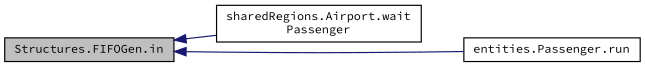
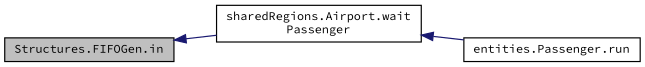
(325, 53) -> (449, 38)
